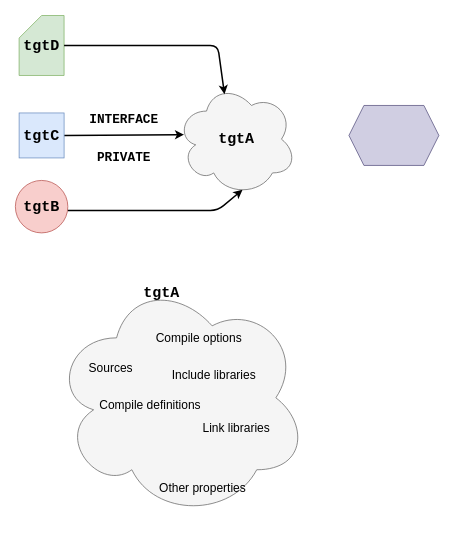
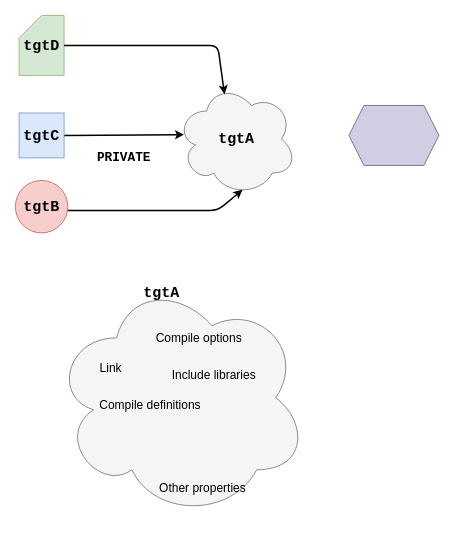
(124, 120) -> none
(111, 368) -> (111, 368)
(237, 428) -> none
